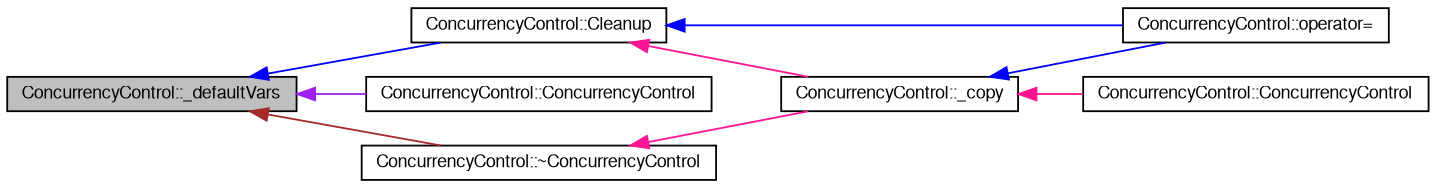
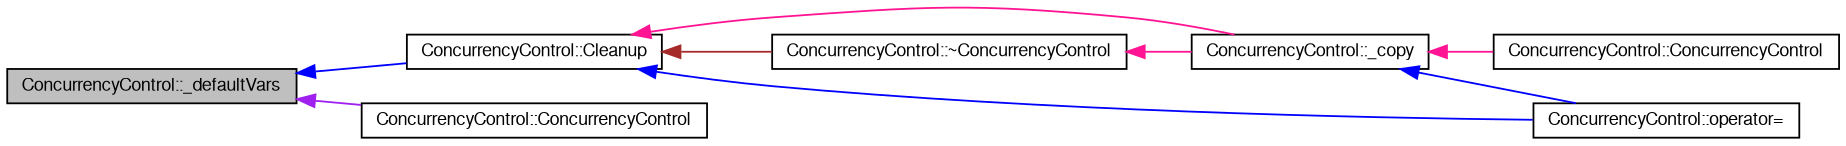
(354, 130) -> (726, 52)
